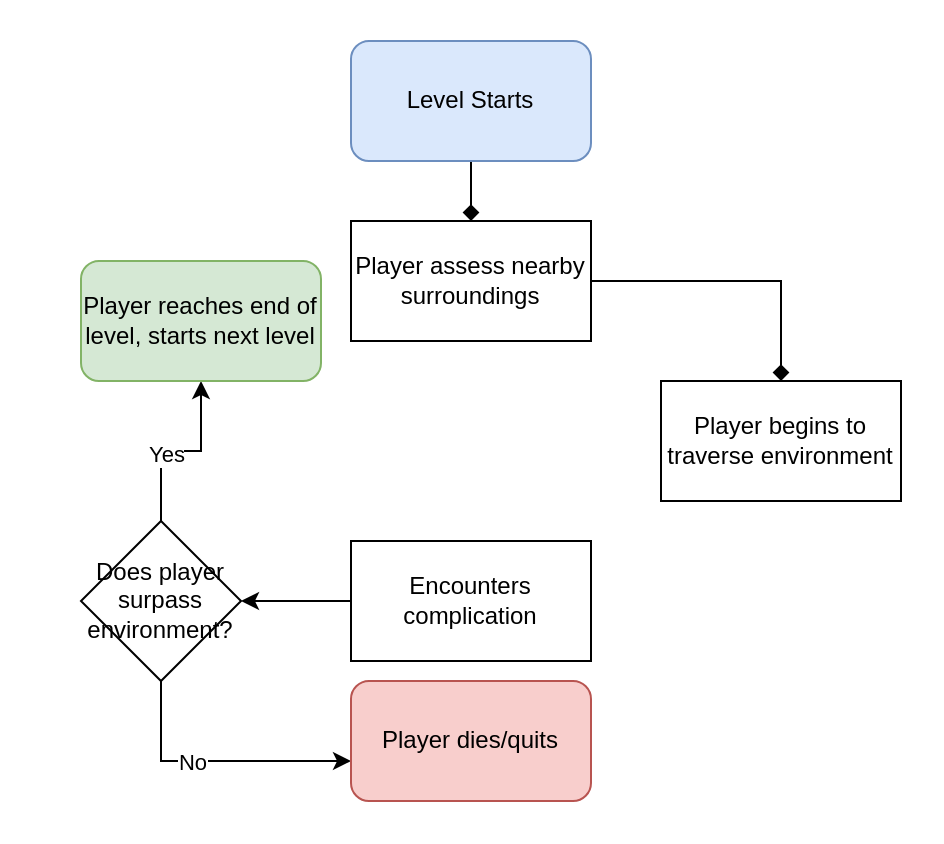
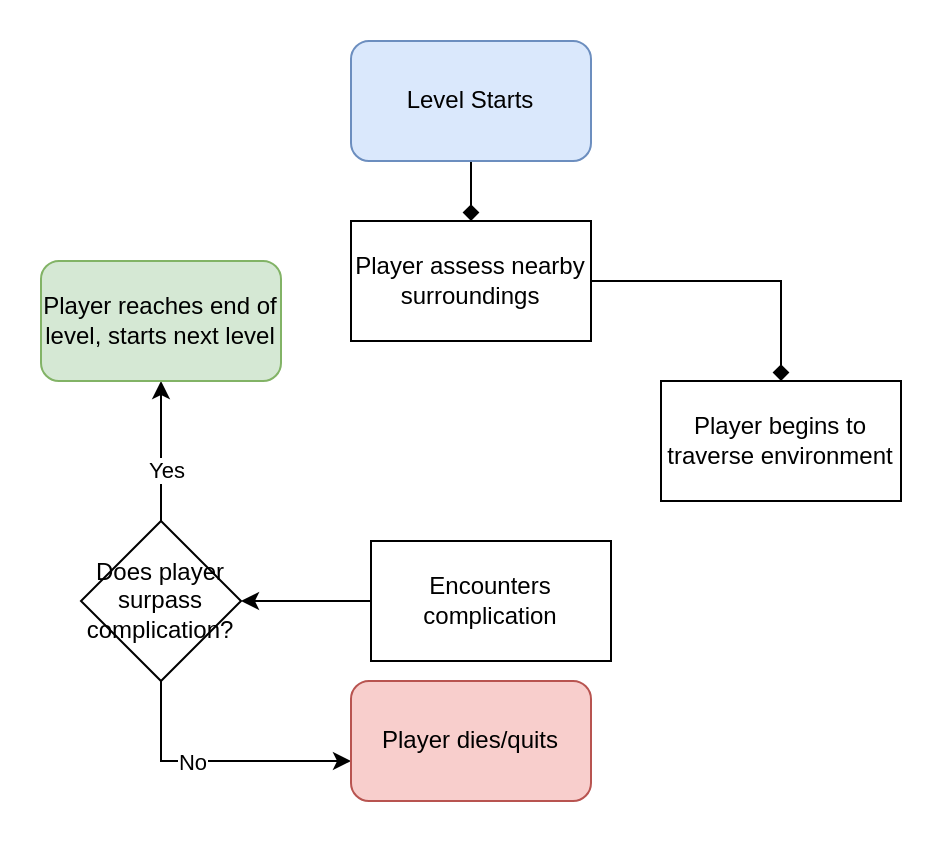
(201, 321) -> (161, 321)
(161, 601) -> (161, 601)
(471, 601) -> (491, 601)
